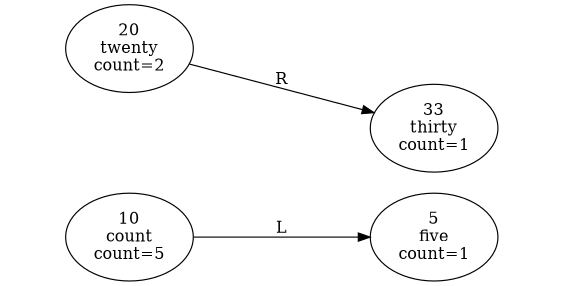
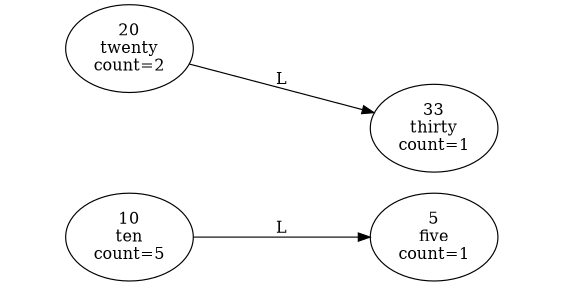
(282, 80) -> (282, 80)
(129, 237) -> (129, 237)
